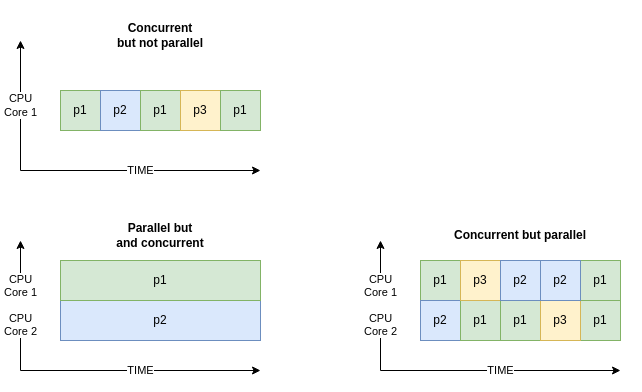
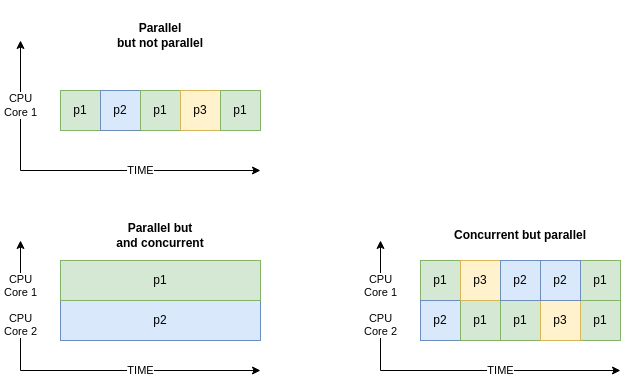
(161, 36) -> (161, 36)
